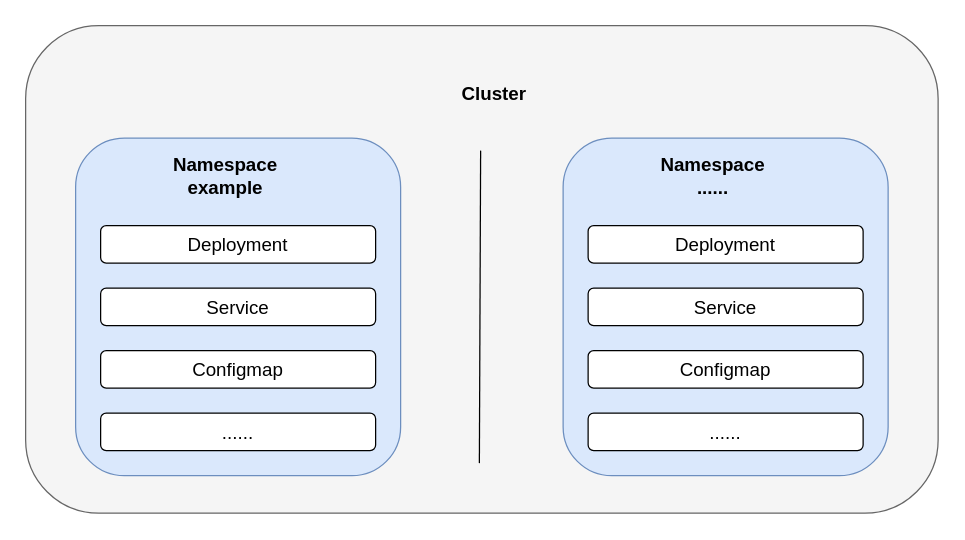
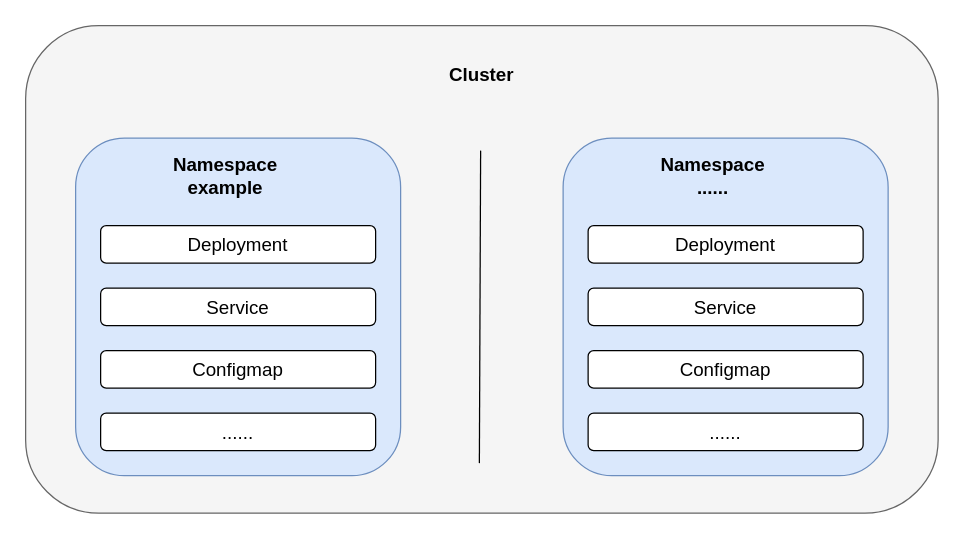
(494, 93) -> (482, 74)
